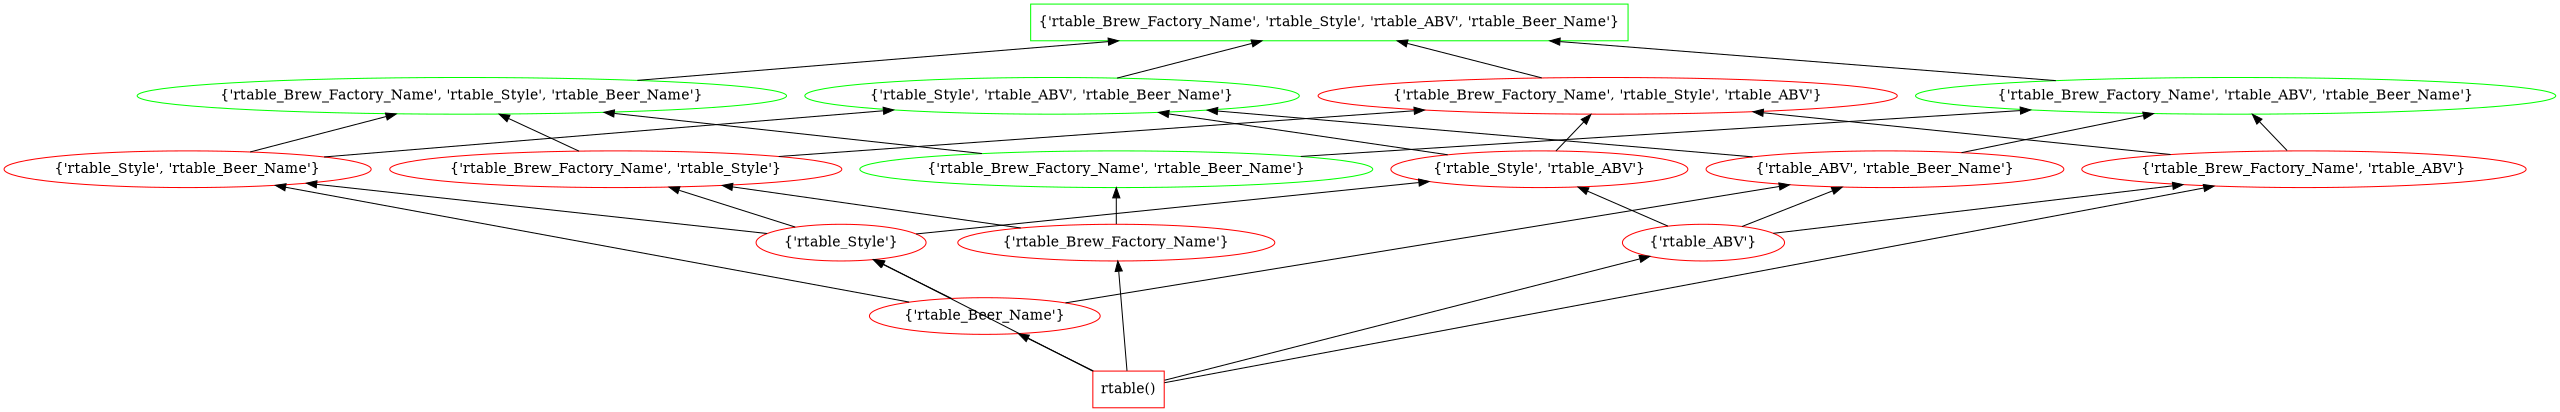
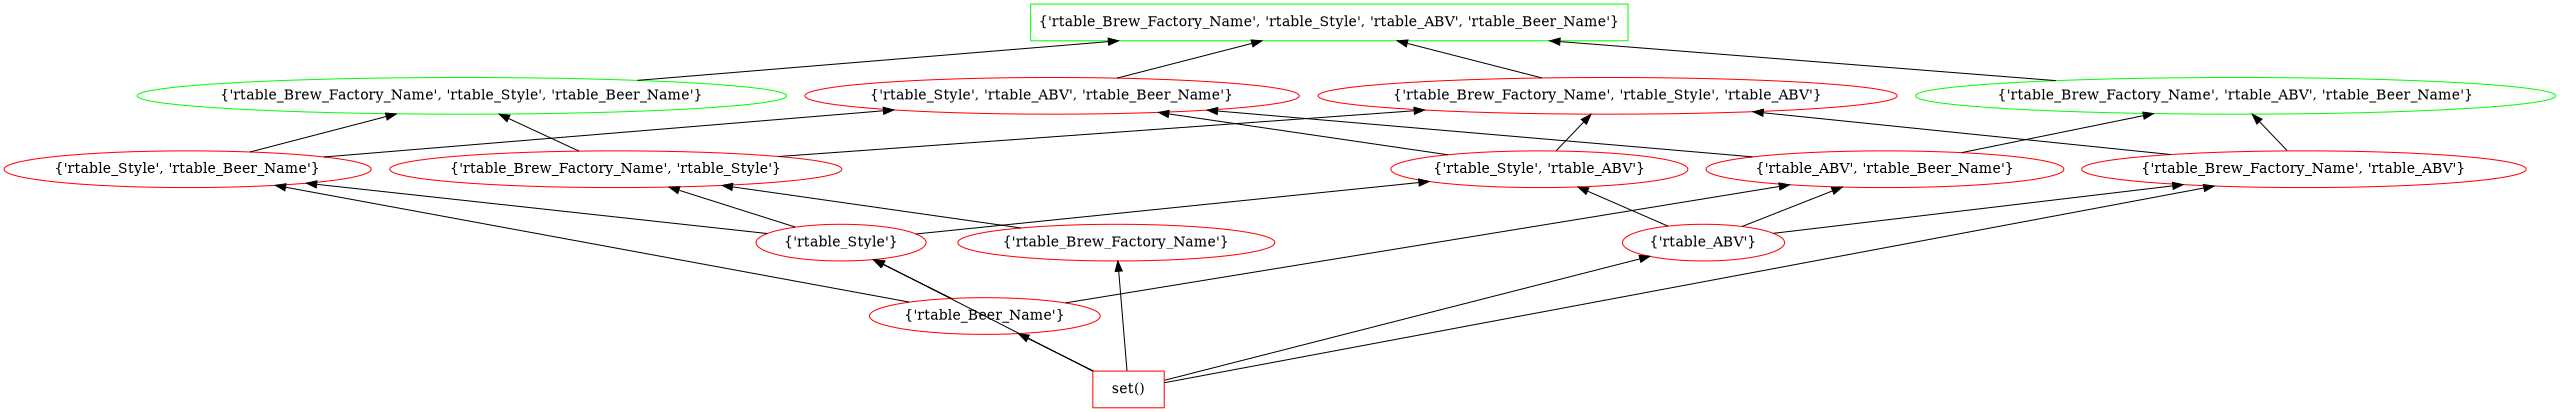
(1052, 96) -> (1052, 96)
(1116, 169) -> none
(1129, 389) -> (1129, 389)
